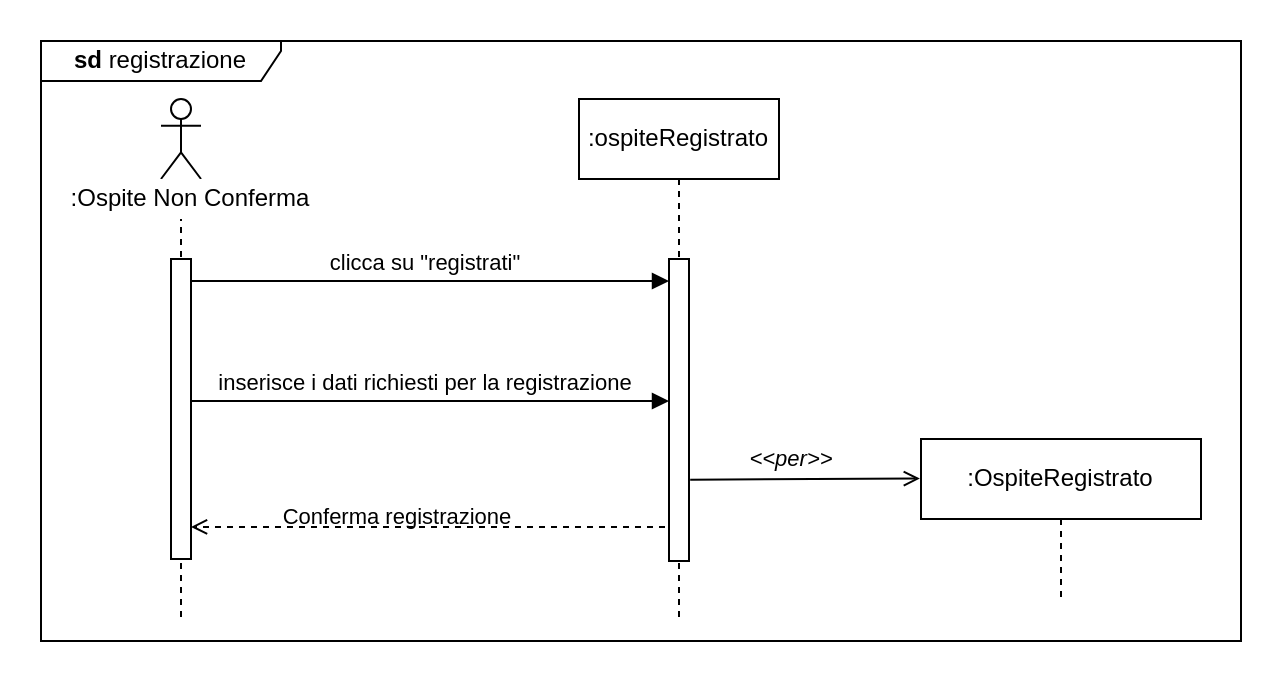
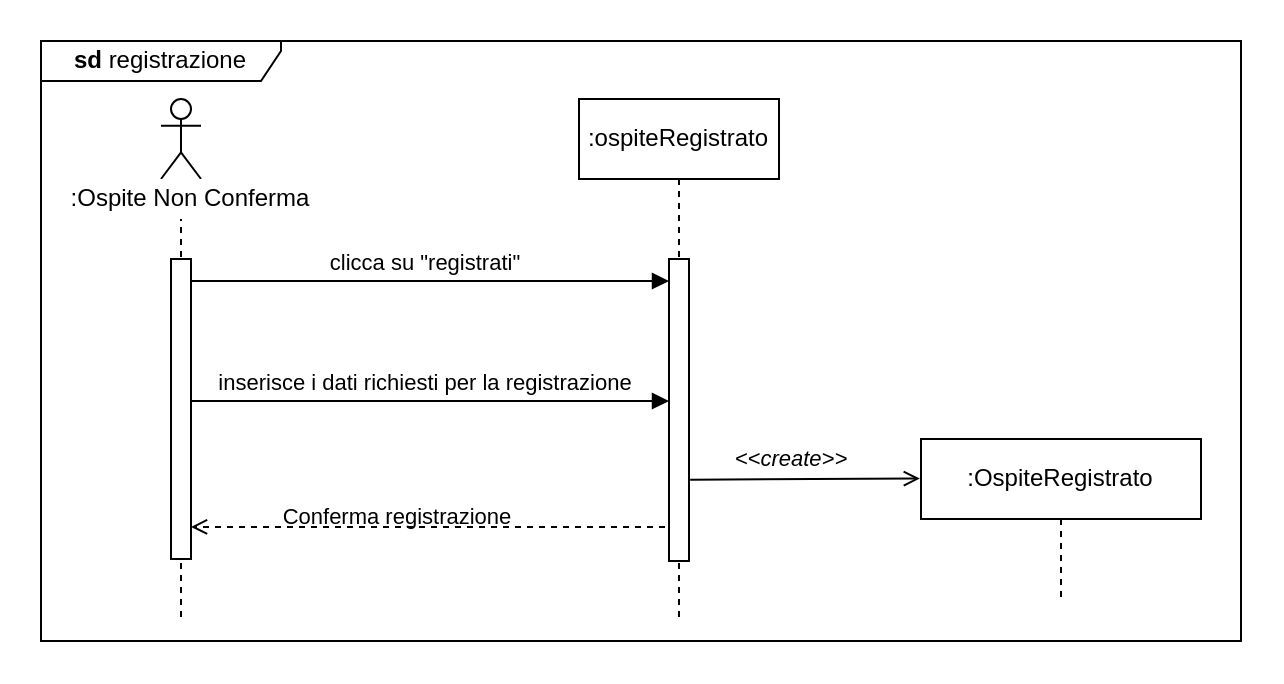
(792, 459) -> (792, 459)
